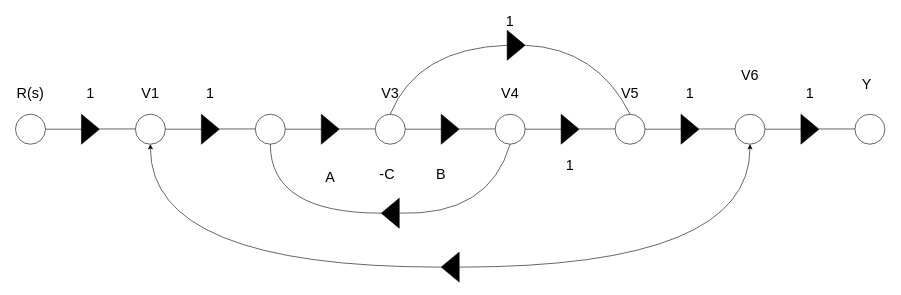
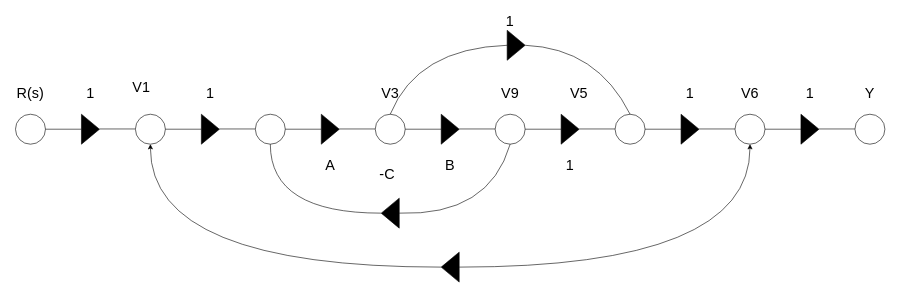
(750, 75) -> (750, 93)
(867, 84) -> (870, 93)
(150, 93) -> (141, 87)
(510, 93) -> (510, 93)
(630, 93) -> (579, 93)
(441, 174) -> (450, 165)
(330, 177) -> (330, 165)
